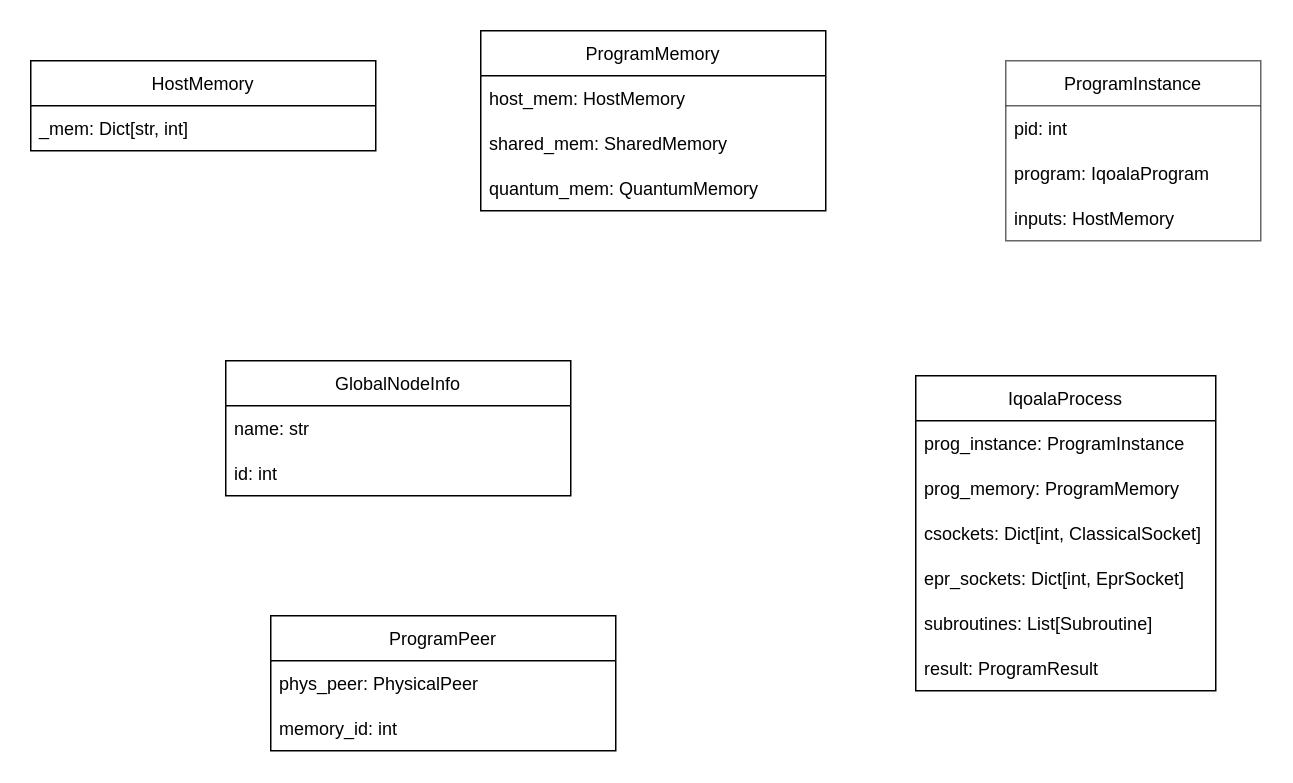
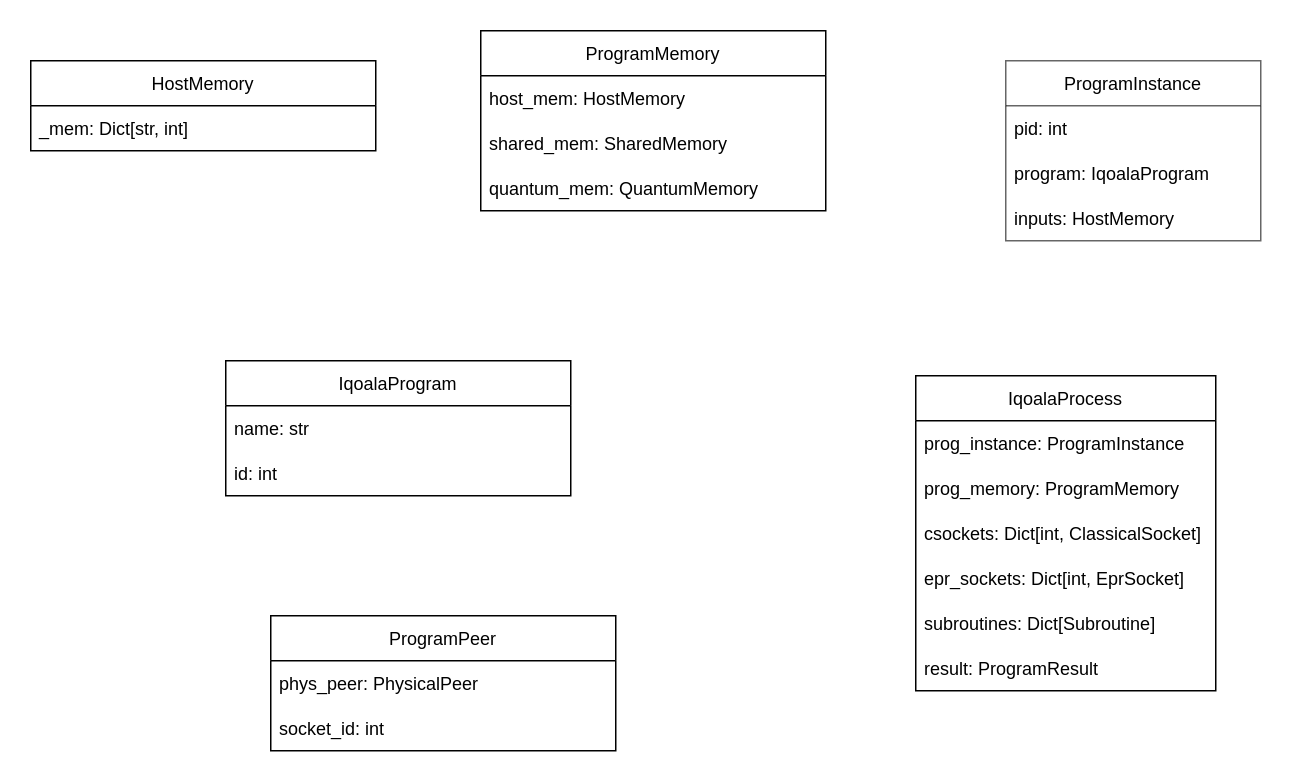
(398, 384) -> (398, 384)
(1058, 624) -> (1058, 624)
(340, 729) -> (340, 729)
